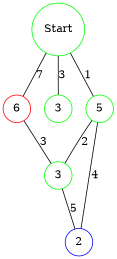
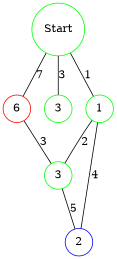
(100, 109) -> (100, 109)
